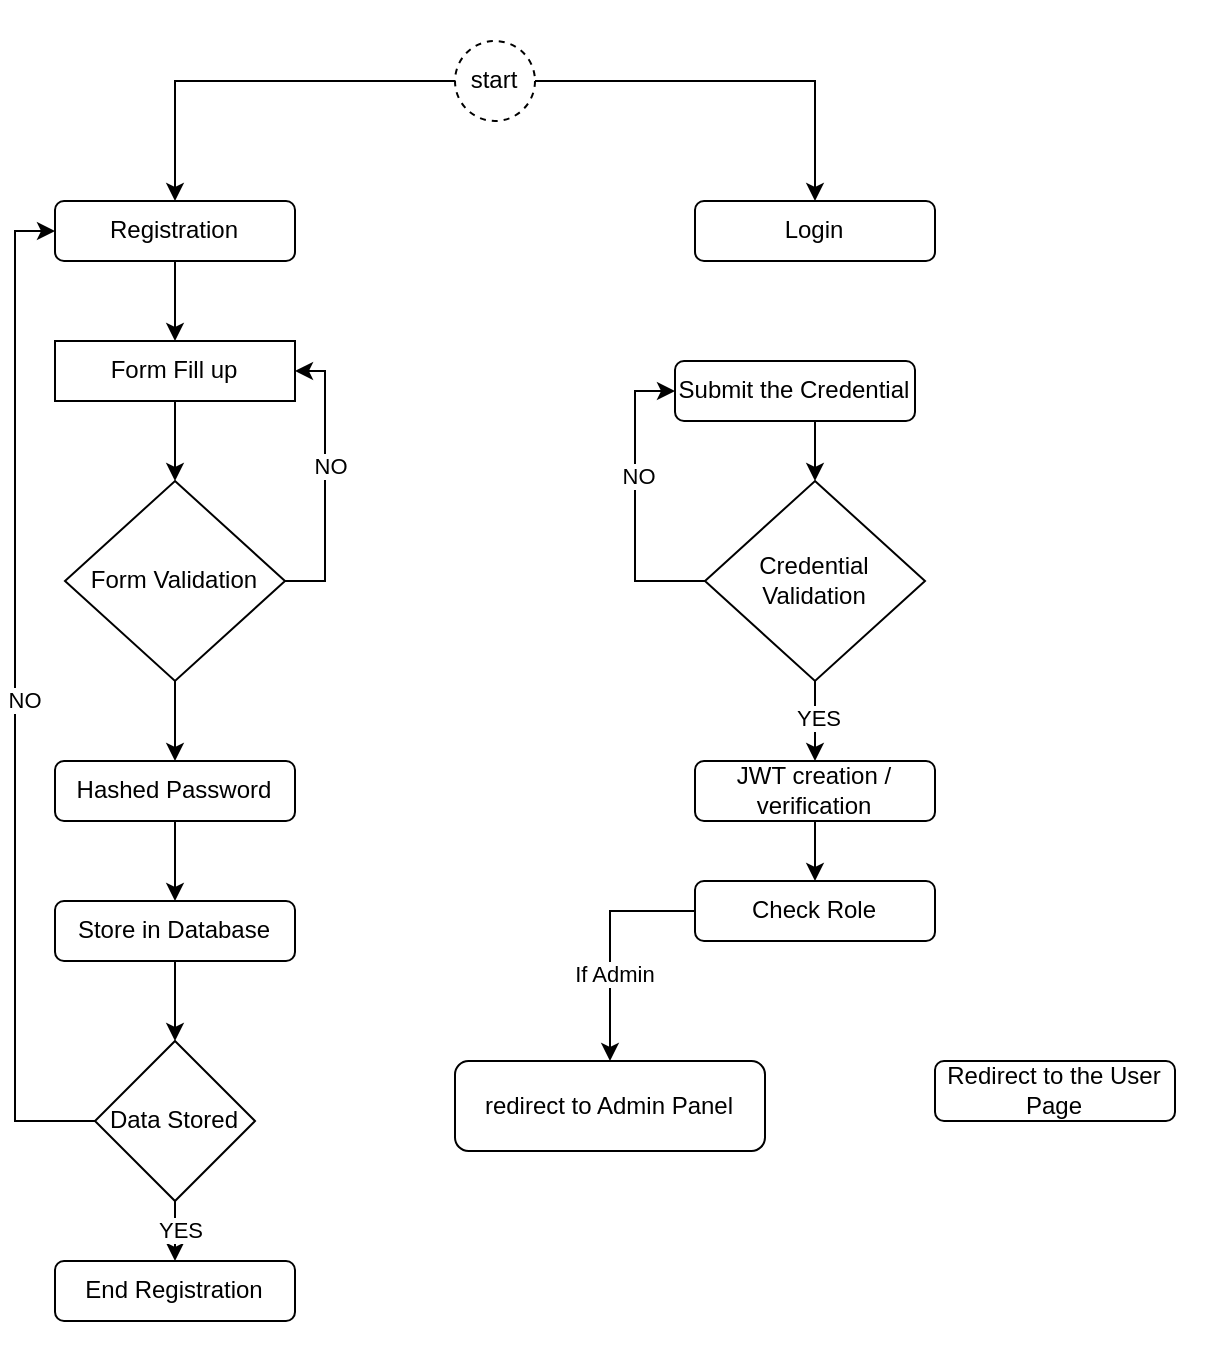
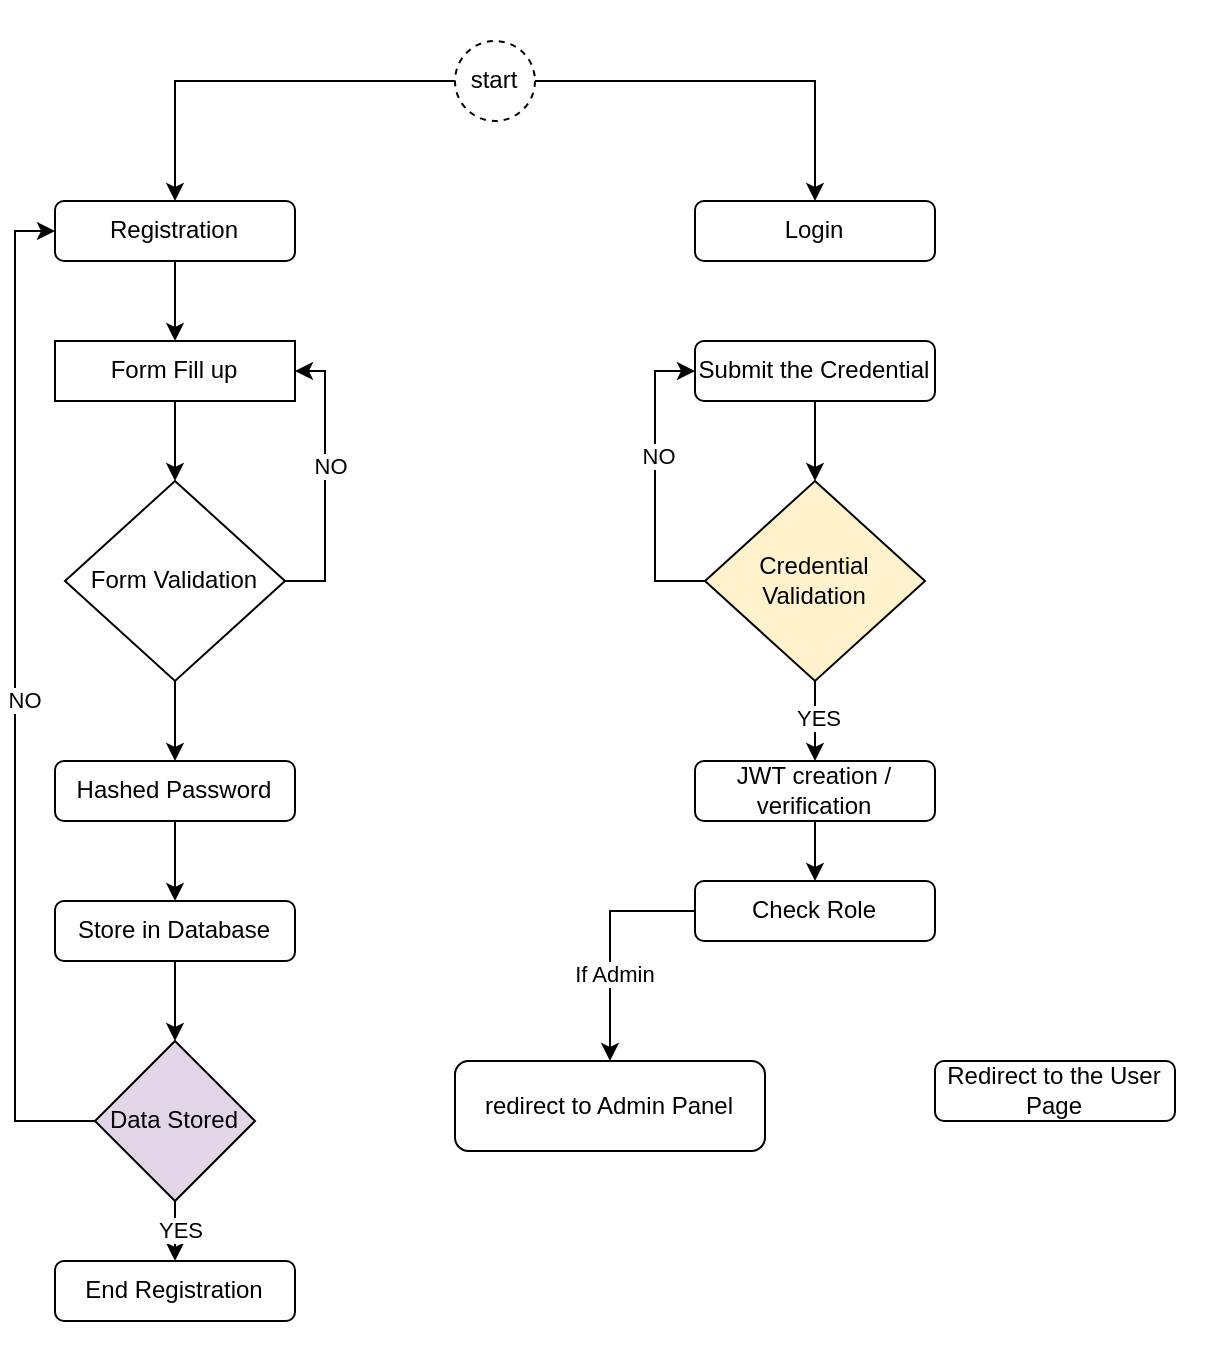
(795, 391) -> (815, 371)
(815, 581) -> (815, 581)
(175, 1121) -> (175, 1121)
